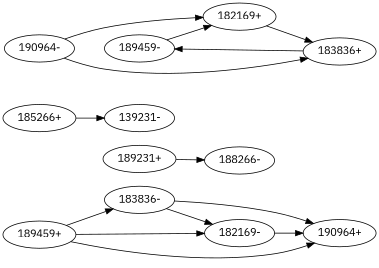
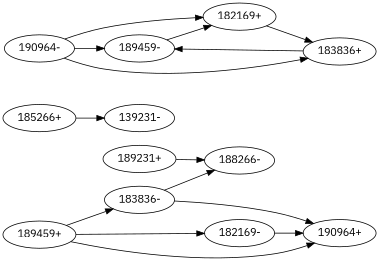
none -> (86, 48)
(186, 215) -> (186, 182)
